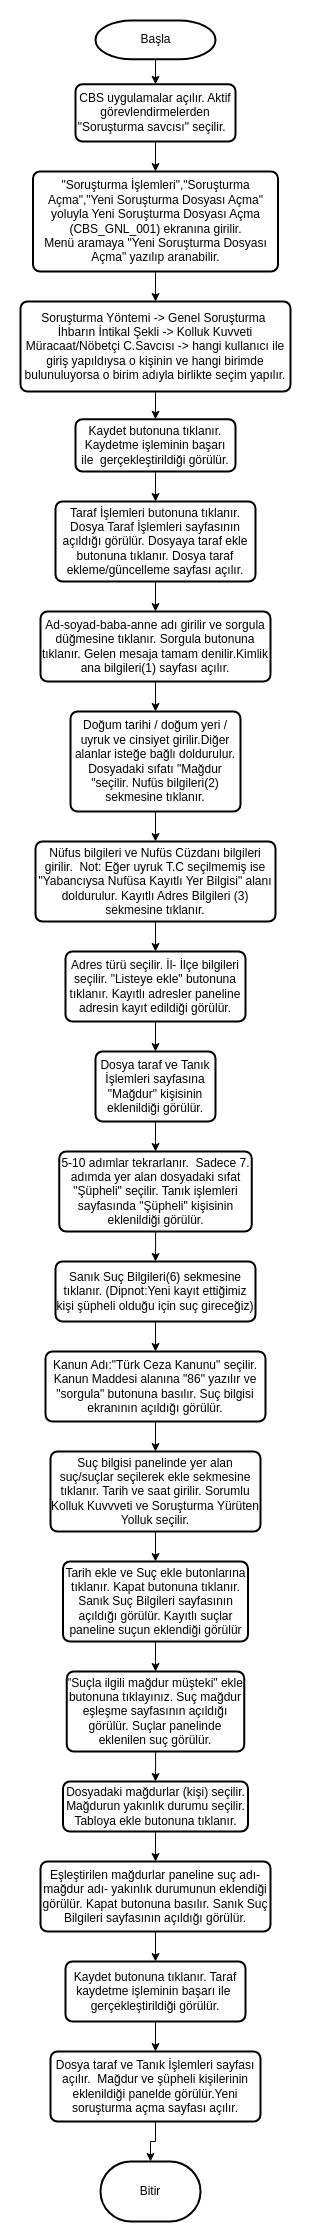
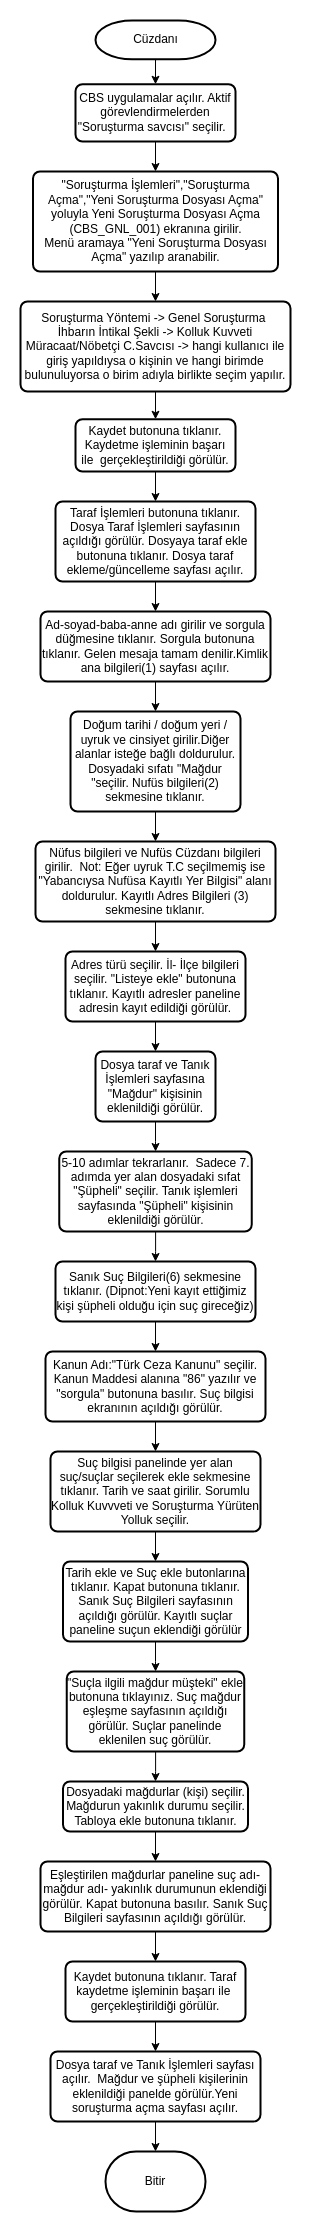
(156, 40) -> (156, 40)
(151, 2192) -> (156, 2182)
